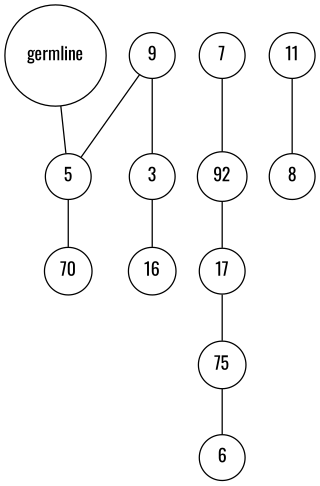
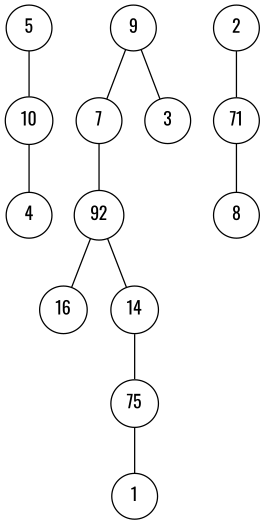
none -> (236, 28)
(56, 56) -> none
(292, 56) -> (236, 121)
(110, 116) -> (116, 74)
none -> (29, 215)
(152, 223) -> (81, 263)
(68, 271) -> (29, 121)
(222, 271) -> (135, 310)
(222, 458) -> (135, 496)
